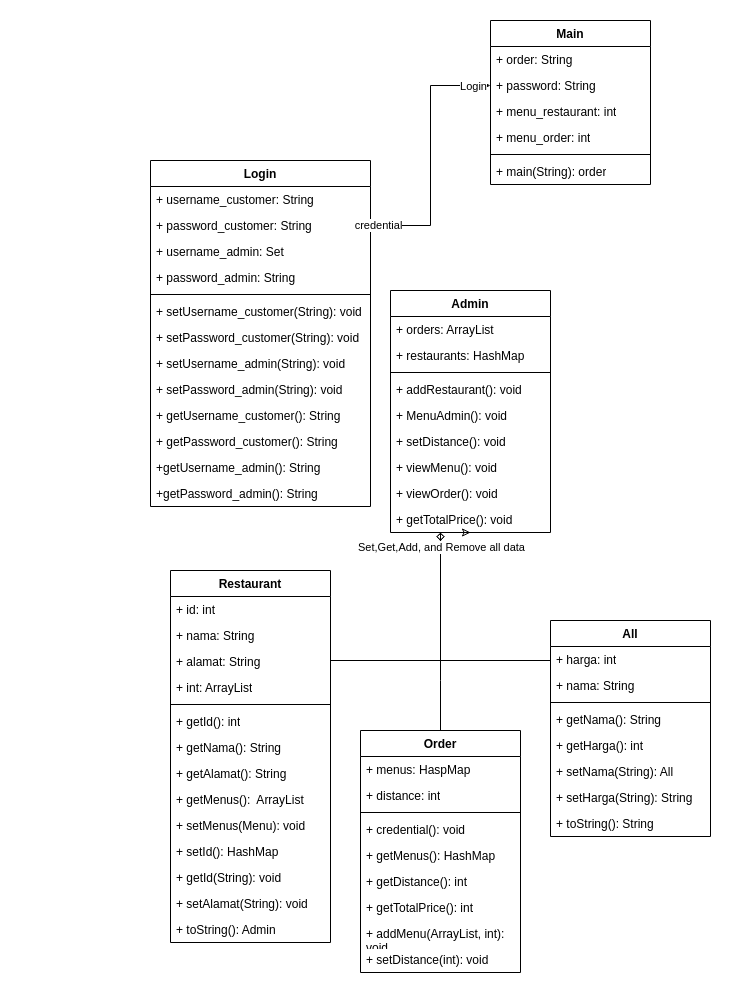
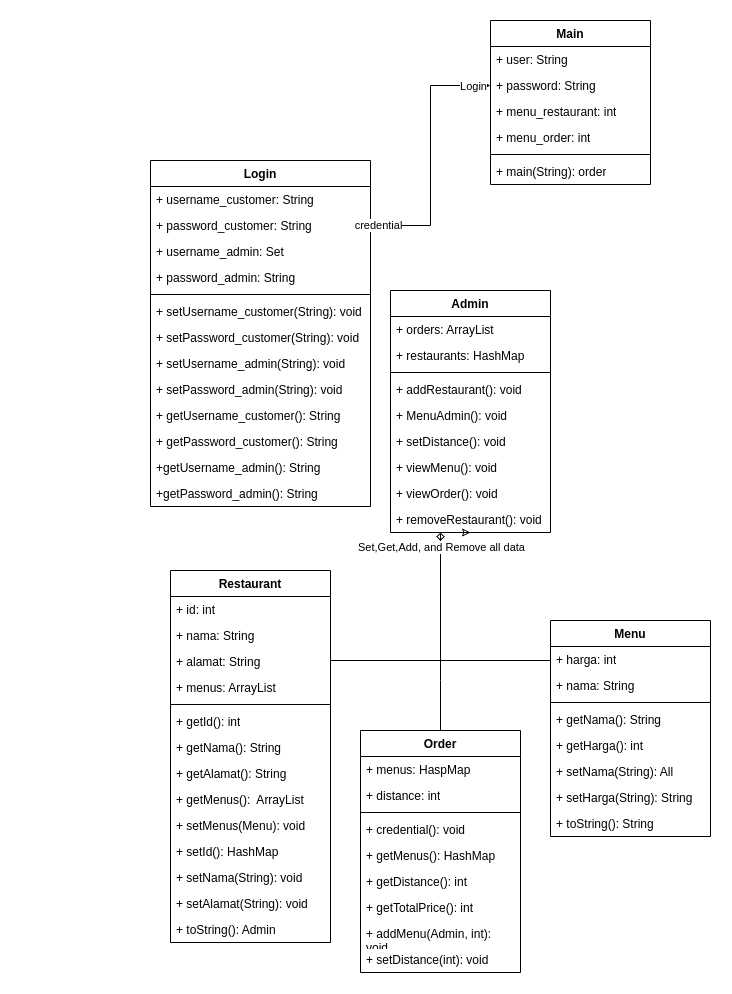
(541, 61) -> (537, 61)
(464, 521) -> (472, 528)
(631, 635) -> (631, 635)
(222, 689) -> (231, 689)
(239, 879) -> (246, 879)
(442, 942) -> (442, 942)
